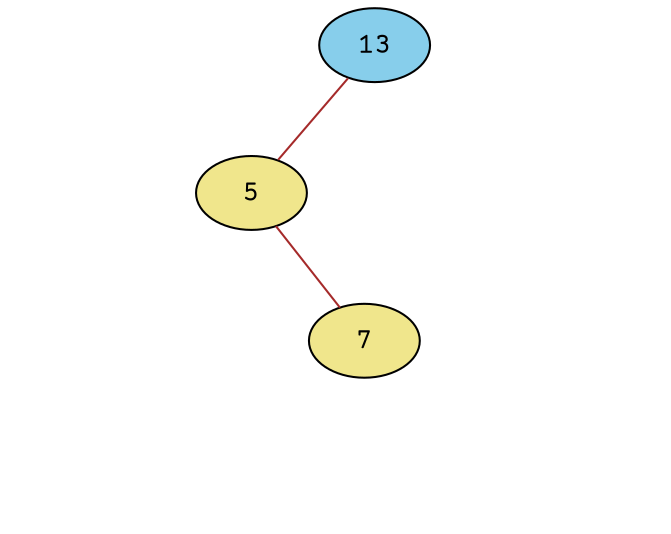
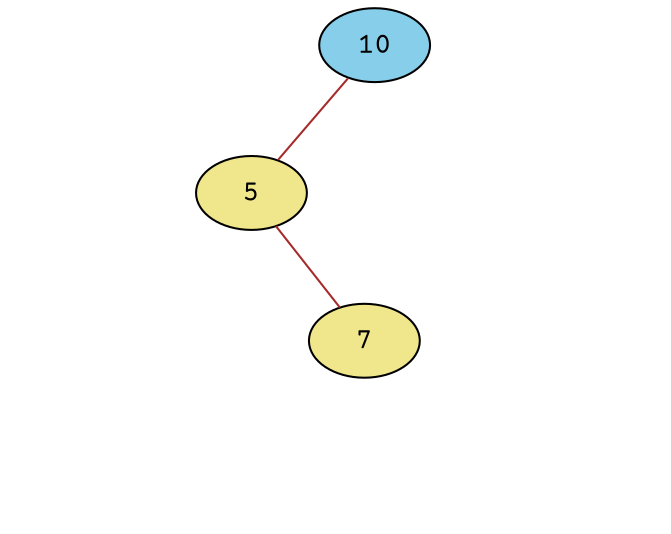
(375, 45) -> (375, 45)
